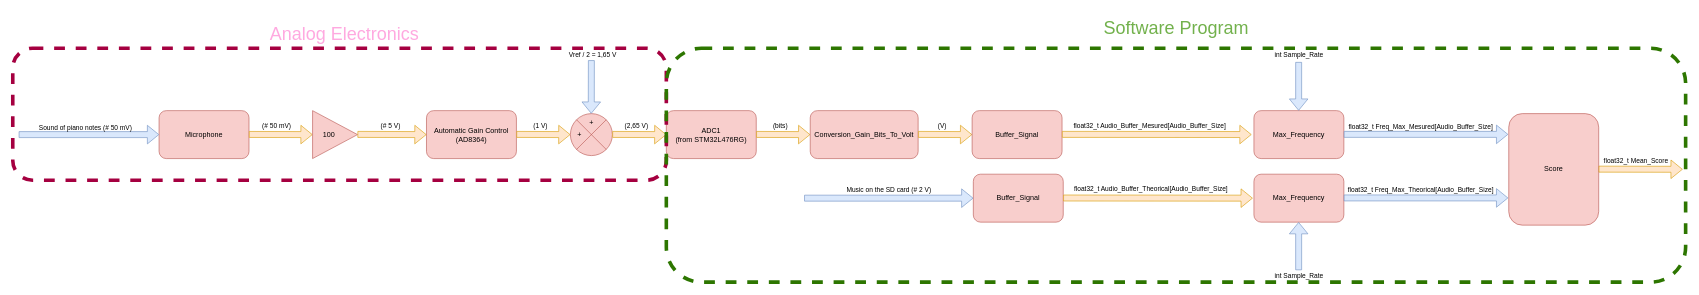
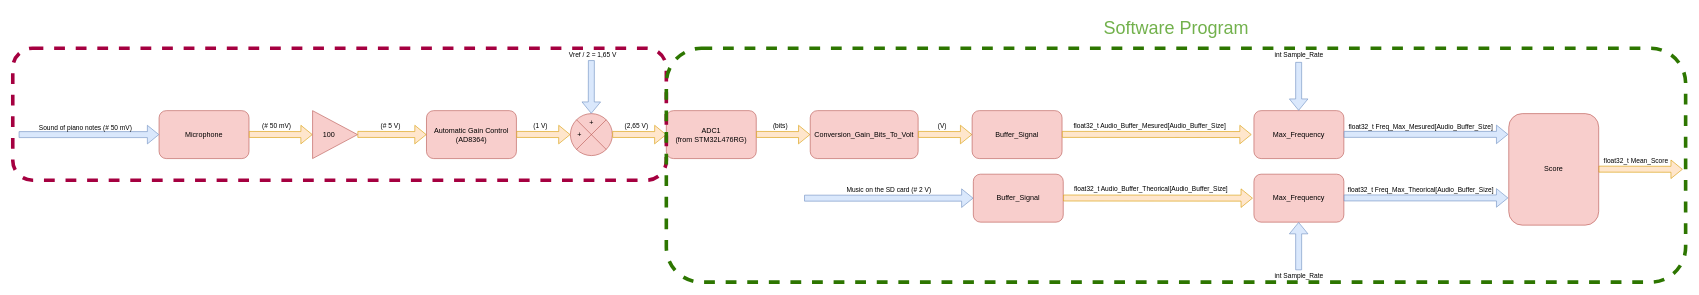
(344, 33) -> none
